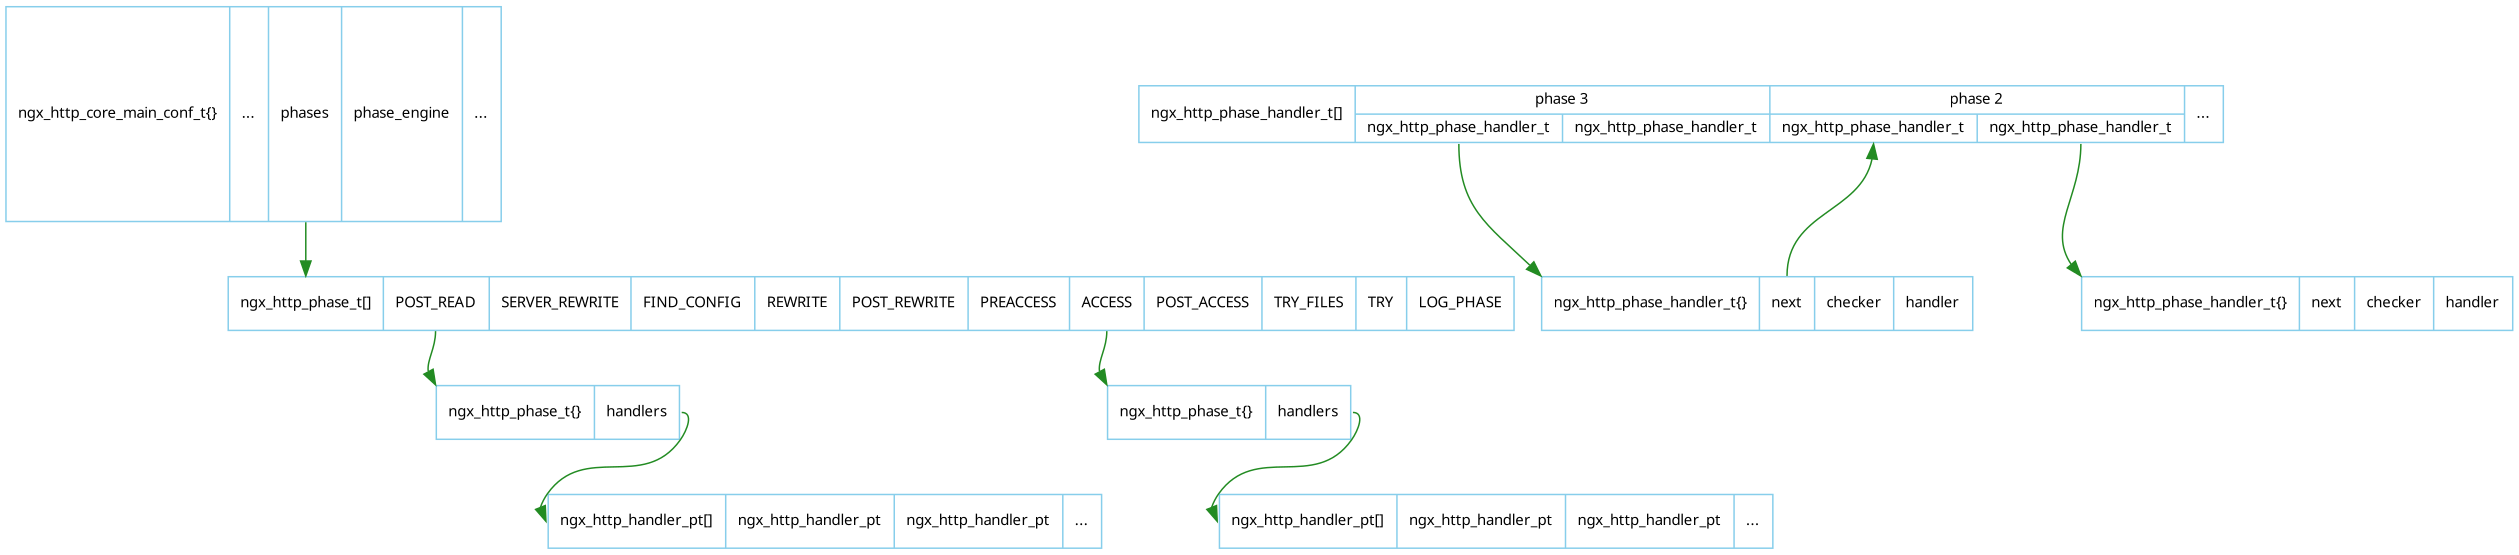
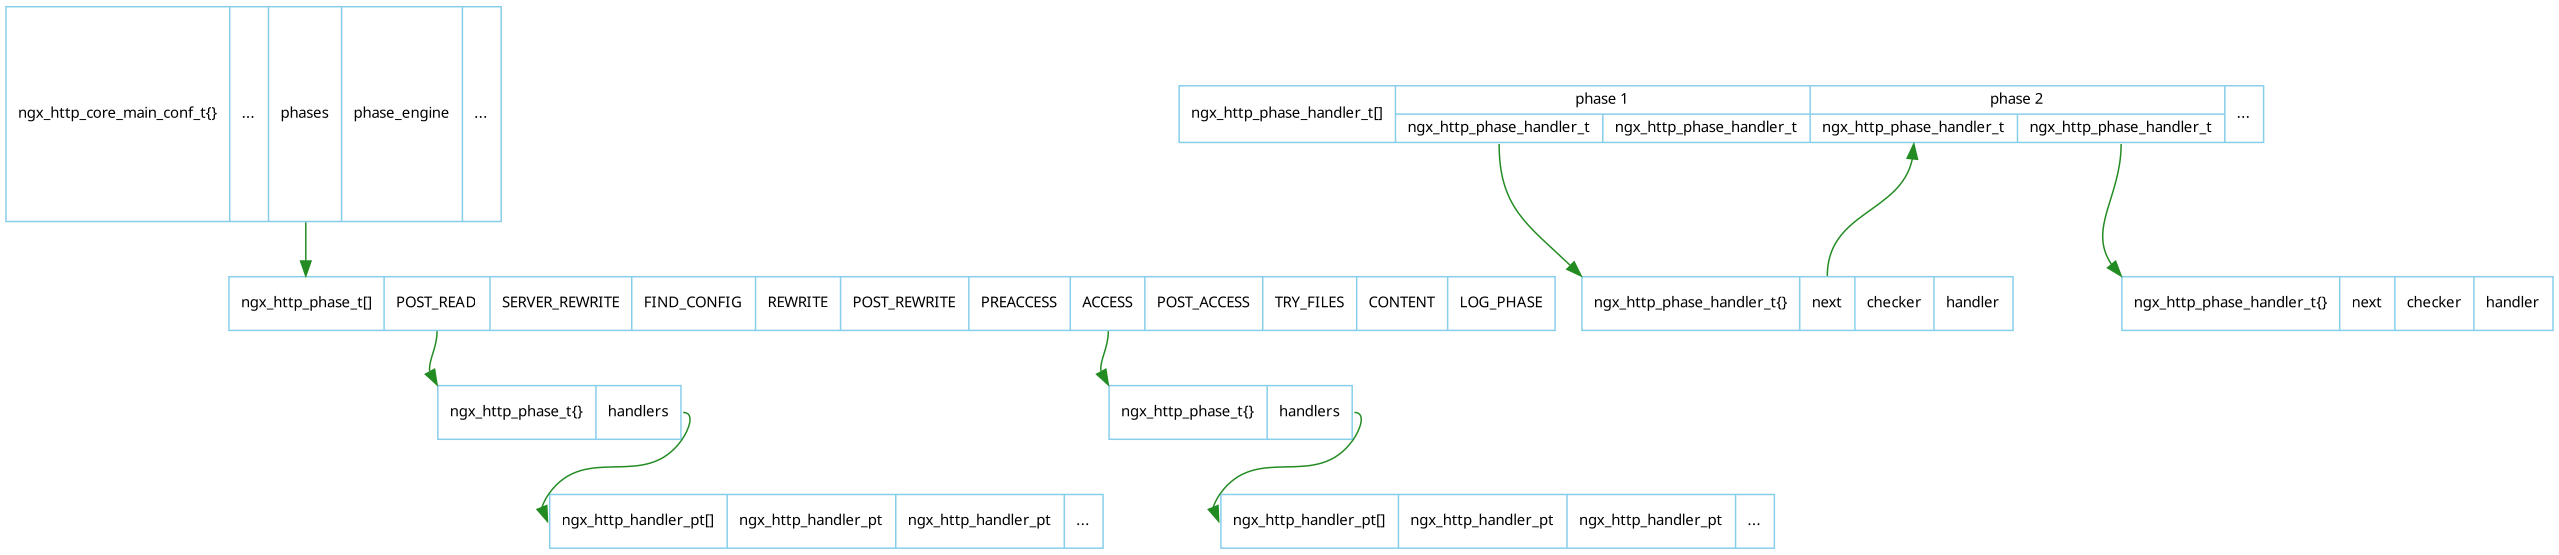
(1563, 99) -> (1603, 99)
(1381, 303) -> (1402, 303)
